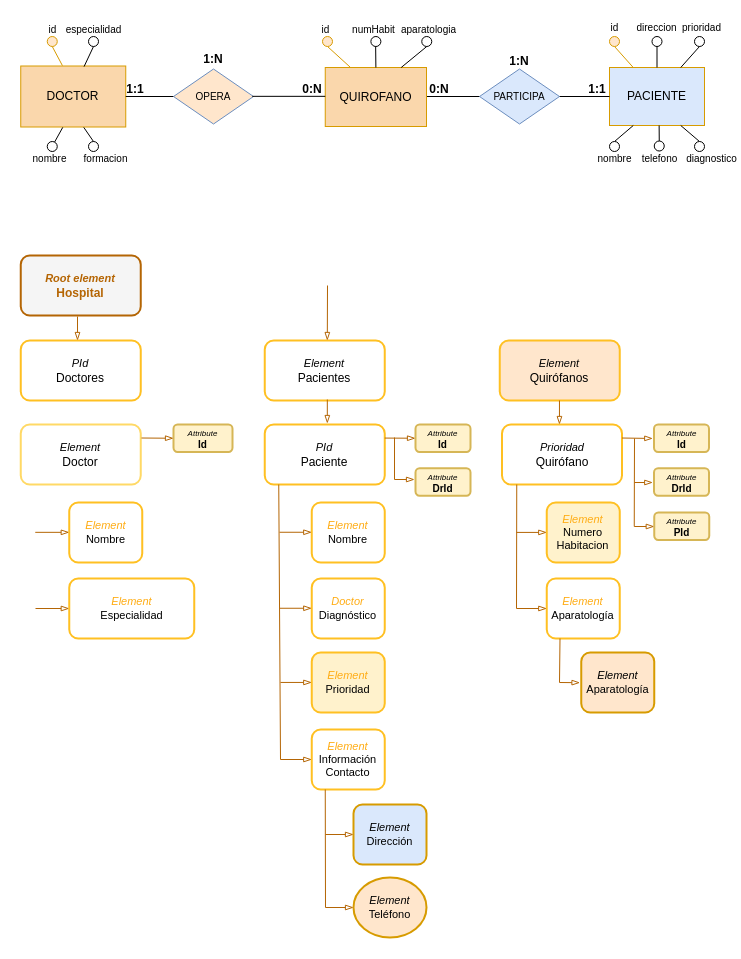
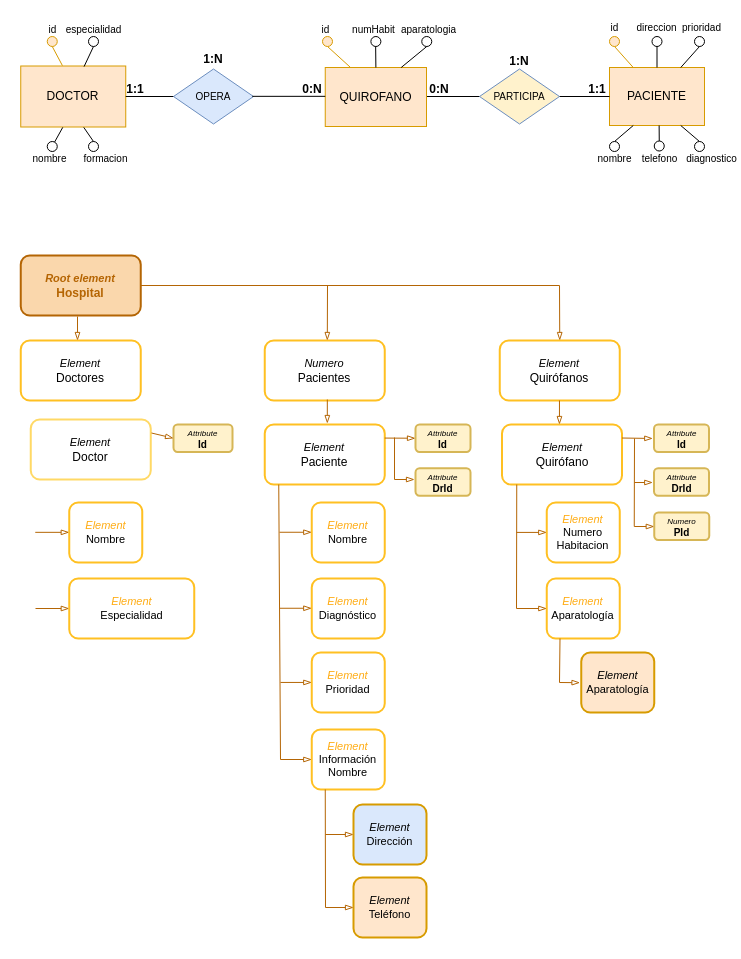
(73, 97) -> (73, 97)
(214, 97) -> (214, 97)
(376, 97) -> (376, 97)
(520, 97) -> (520, 97)
(657, 97) -> (657, 97)
(81, 286) -> (81, 286)
none -> (373, 286)
(81, 371) -> (81, 371)
(325, 371) -> (325, 371)
(560, 371) -> (560, 371)
(81, 455) -> (91, 450)
(325, 455) -> (325, 455)
(563, 455) -> (563, 455)
(682, 527) -> (682, 527)
(583, 533) -> (583, 533)
(348, 609) -> (348, 609)
(348, 683) -> (348, 683)
(348, 760) -> (348, 760)
(390, 908) -> (390, 908)
